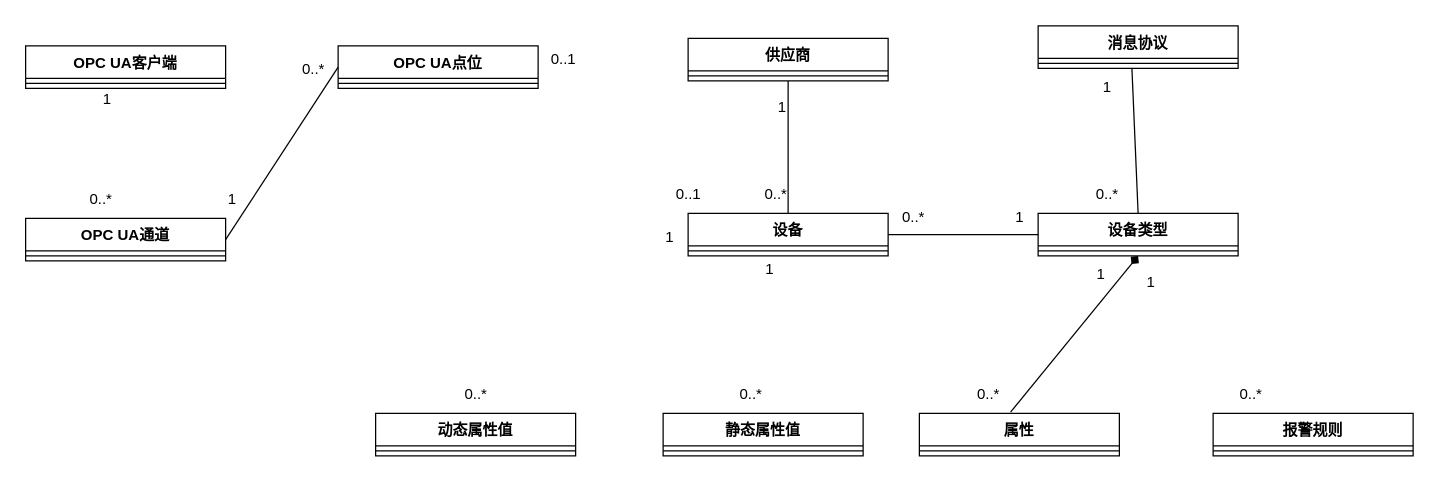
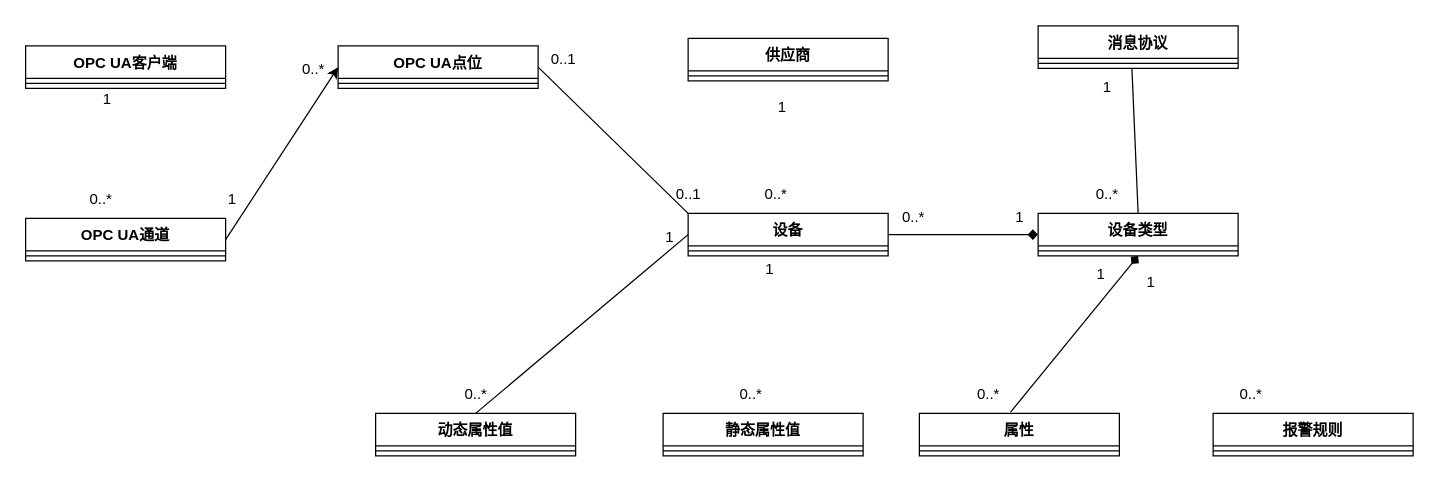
(334, 73) -> (333, 75)
none -> (613, 140)
(788, 148) -> none
(1032, 234) -> (1027, 234)
none -> (581, 324)
